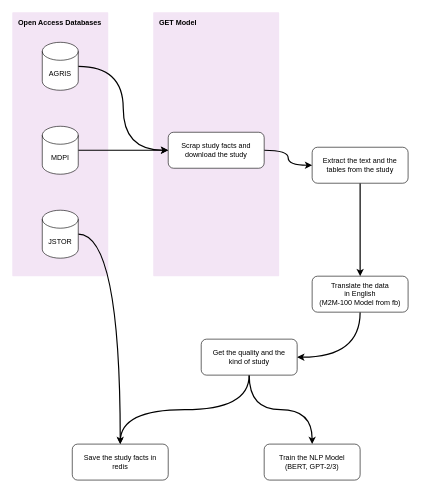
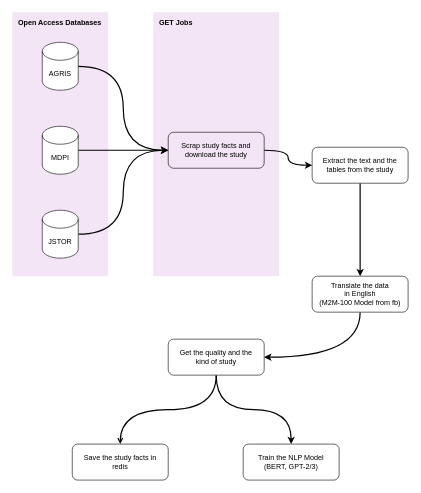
(176, 23) -> (174, 23)
(216, 150) -> (216, 150)
(116, 328) -> (123, 200)
(249, 357) -> (216, 357)
(312, 462) -> (291, 462)
